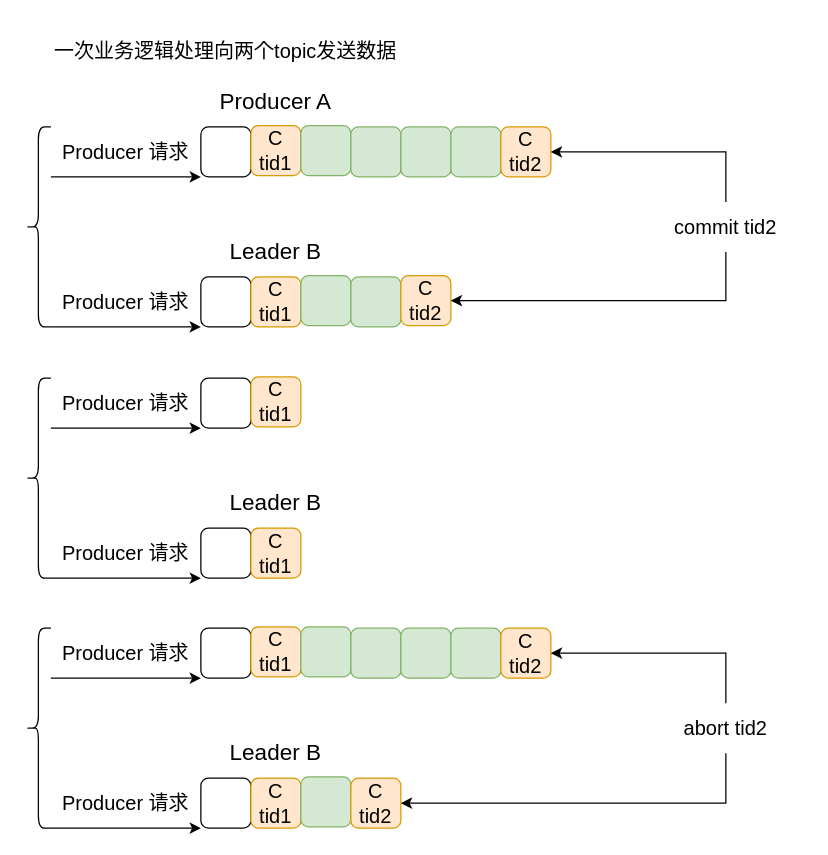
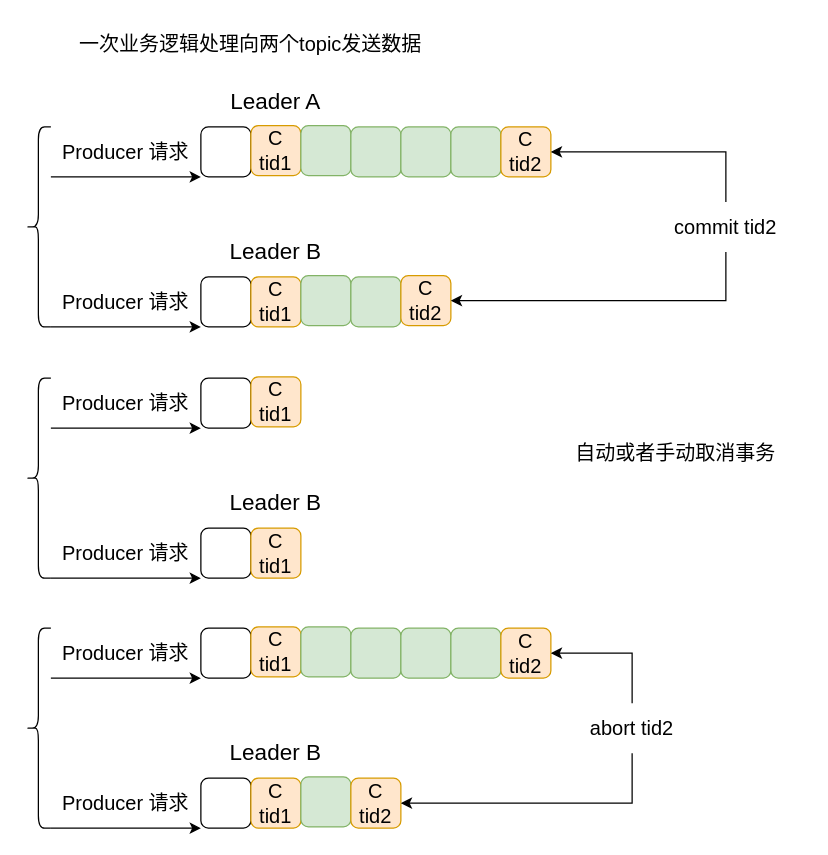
(226, 51) -> (251, 44)
(276, 102) -> (276, 102)
none -> (676, 453)
(726, 728) -> (632, 728)
